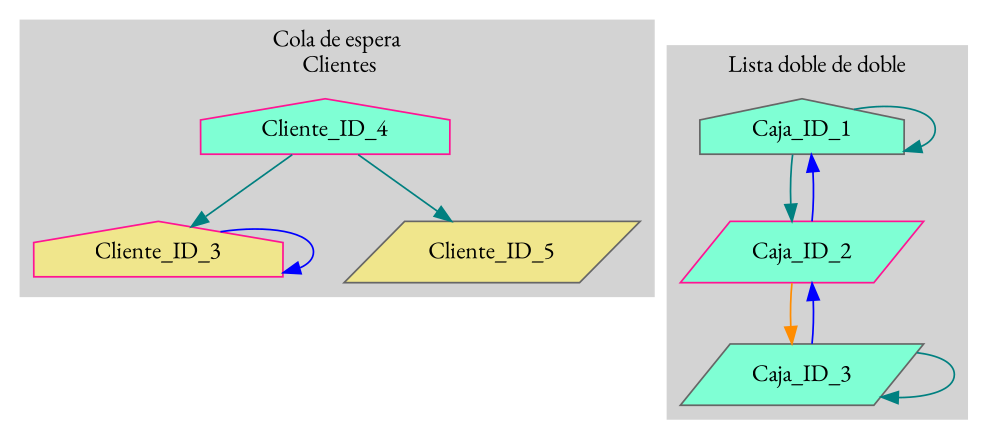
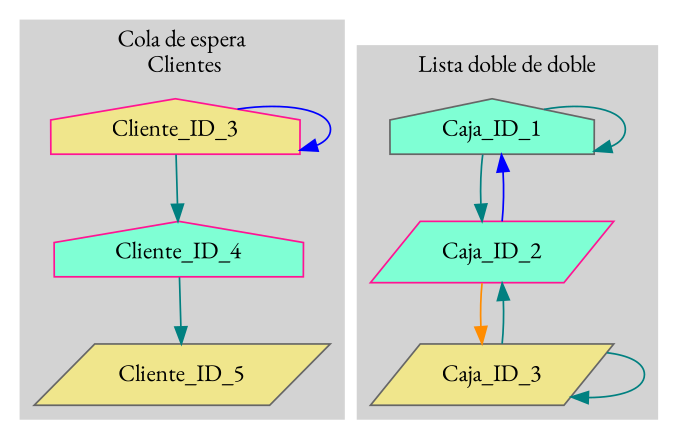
(249, 186) -> (177, 179)
(813, 322) -> (503, 322)
(802, 375) -> (492, 375)
